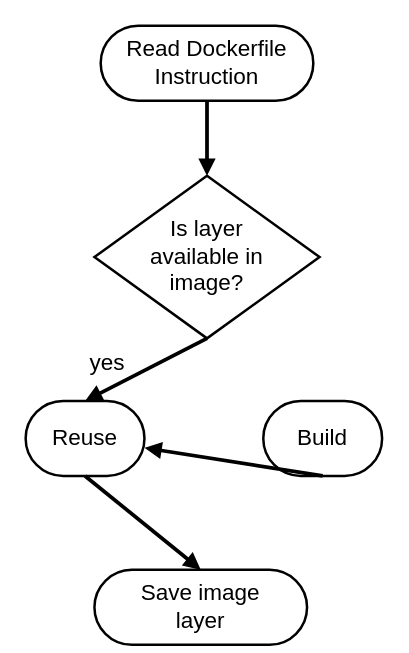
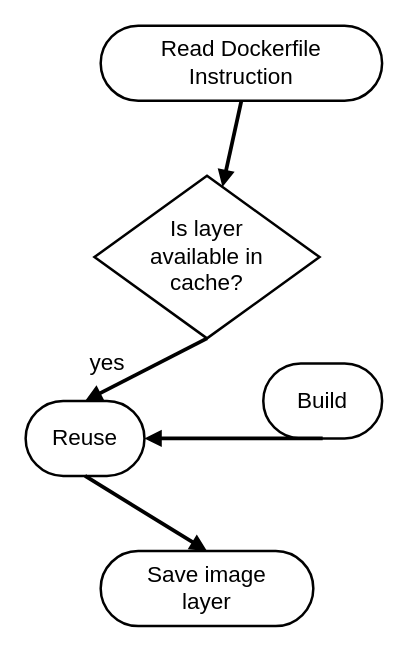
(207, 63) -> (241, 63)
(207, 257) -> (207, 257)
(323, 438) -> (323, 401)
(201, 607) -> (207, 588)
